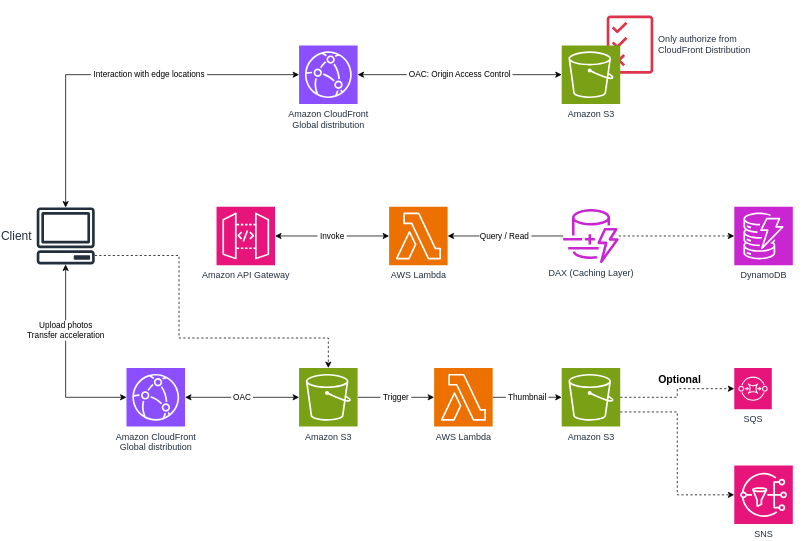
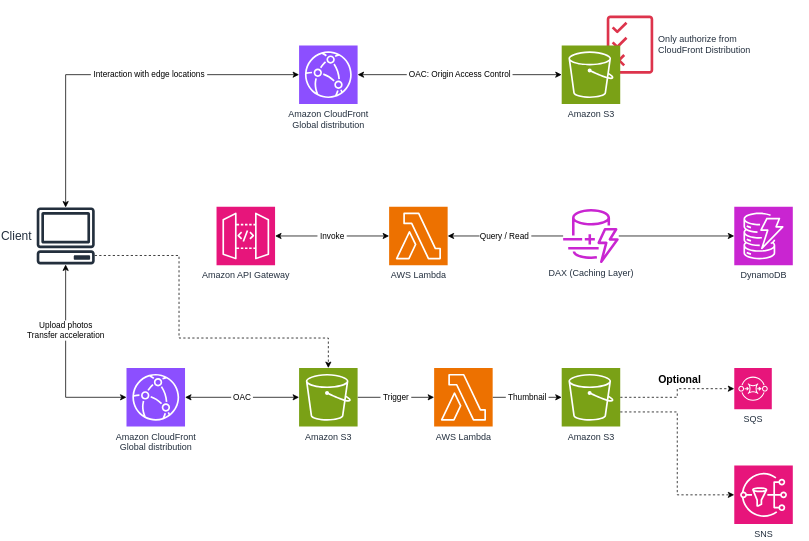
(674, 236) -> (674, 236)
